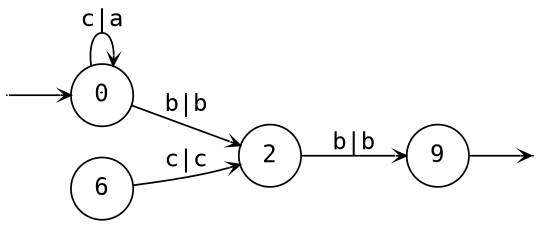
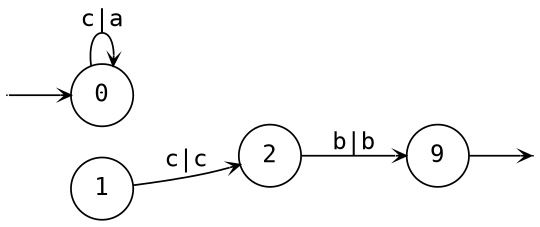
(181, 124) -> none
(102, 189) -> (102, 189)
